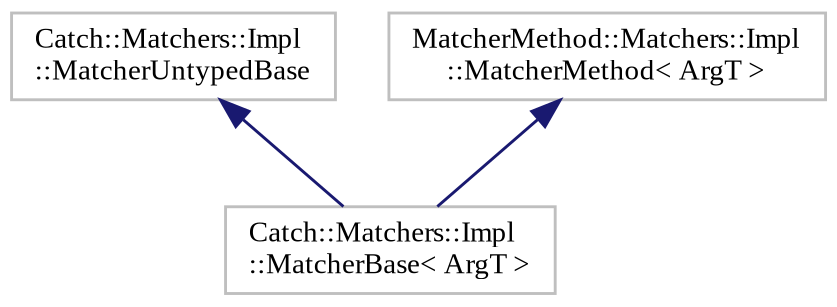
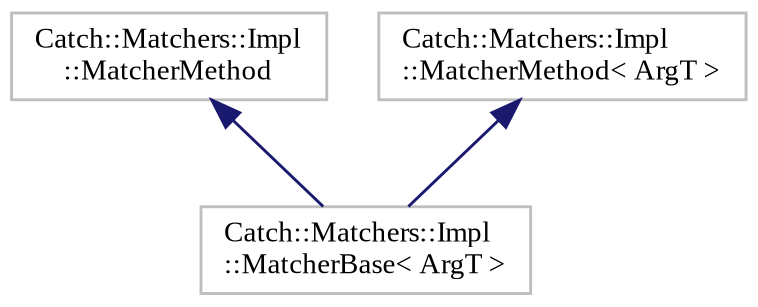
(174, 56) -> (169, 56)
(607, 56) -> (562, 56)
